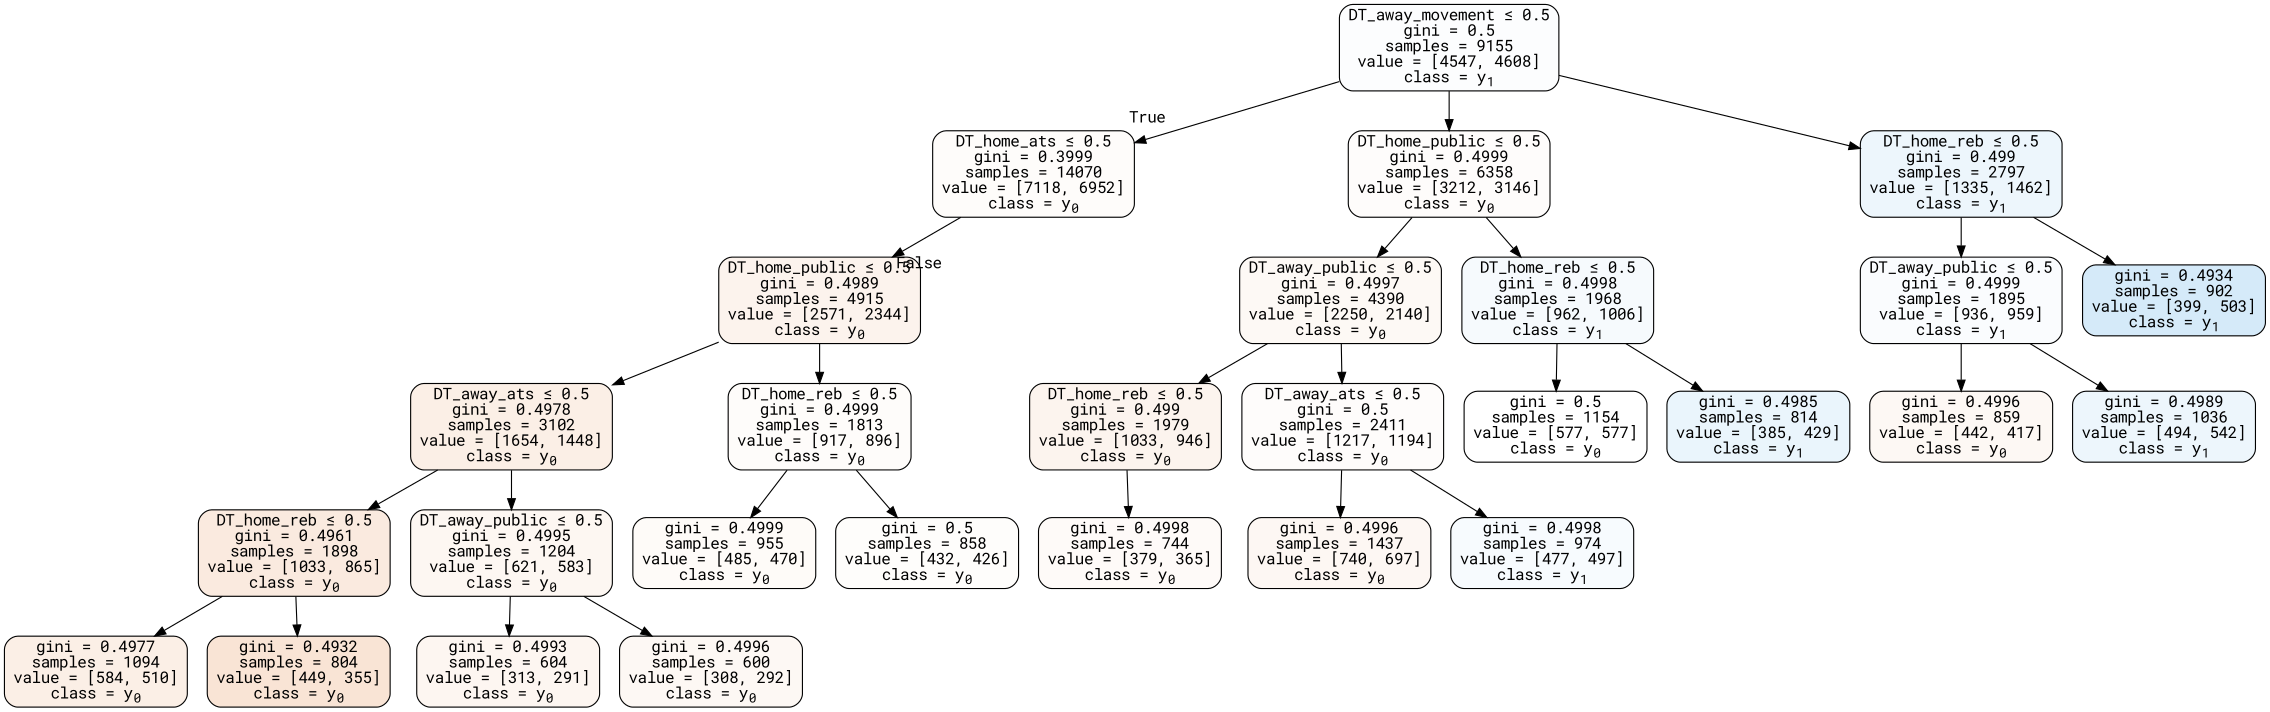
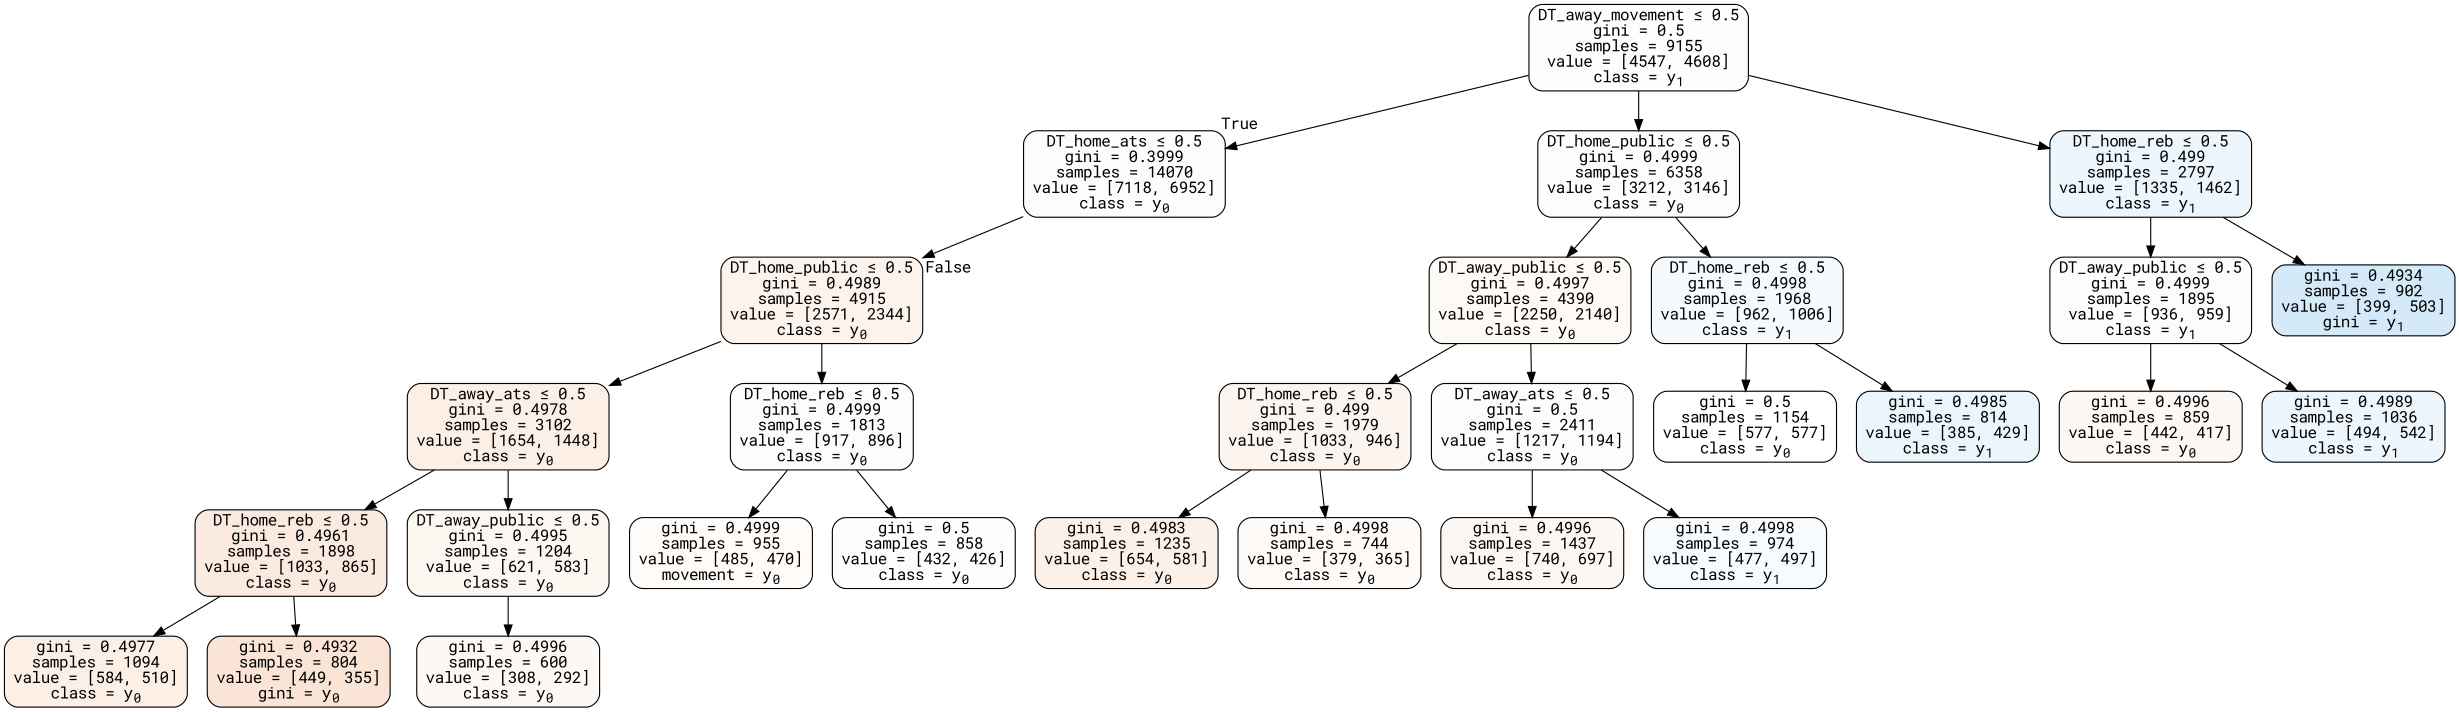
(2170, 323) -> (2360, 323)
none -> (1127, 553)
(720, 575) -> (717, 575)
(508, 672) -> none
(295, 694) -> (295, 694)
